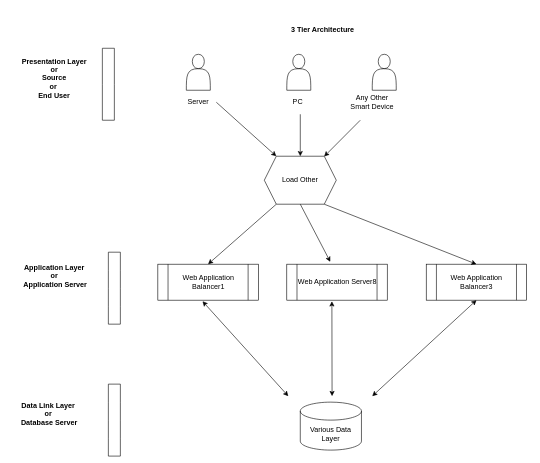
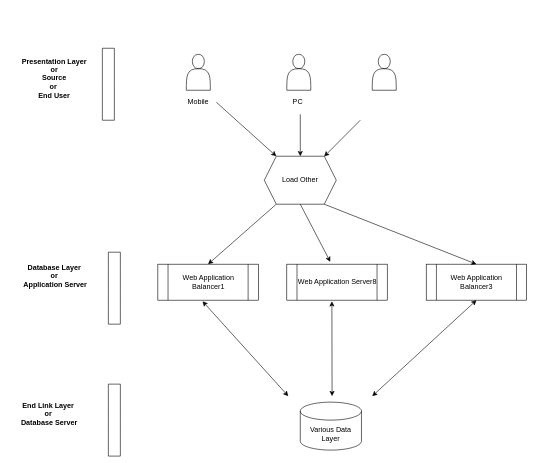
(323, 30) -> none
(198, 102) -> (198, 102)
(372, 102) -> none
(54, 276) -> (54, 276)
(48, 414) -> (48, 414)
